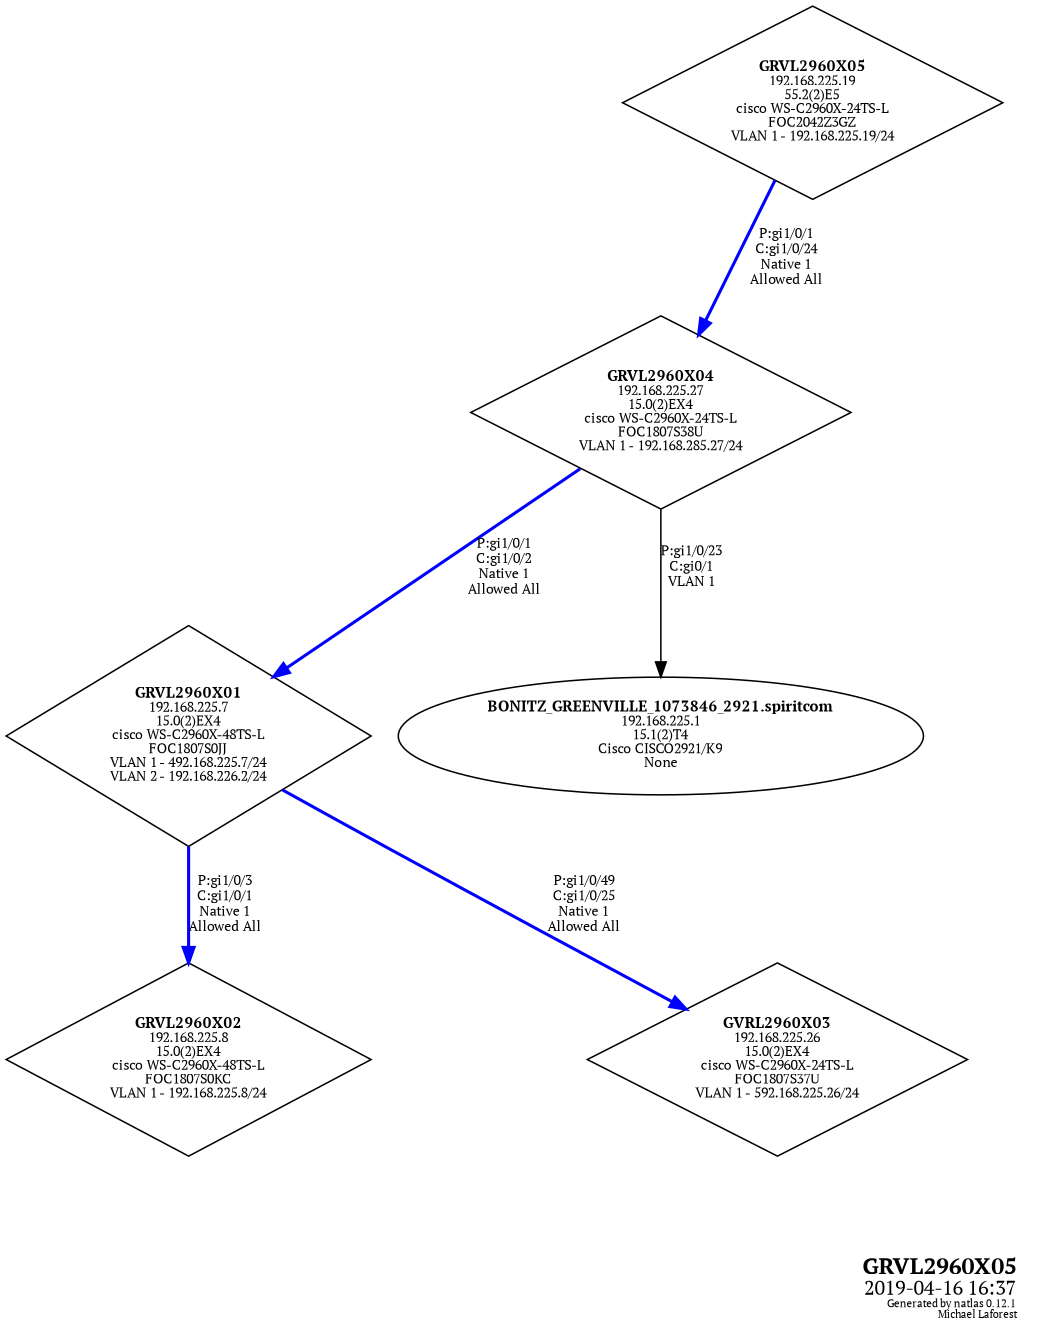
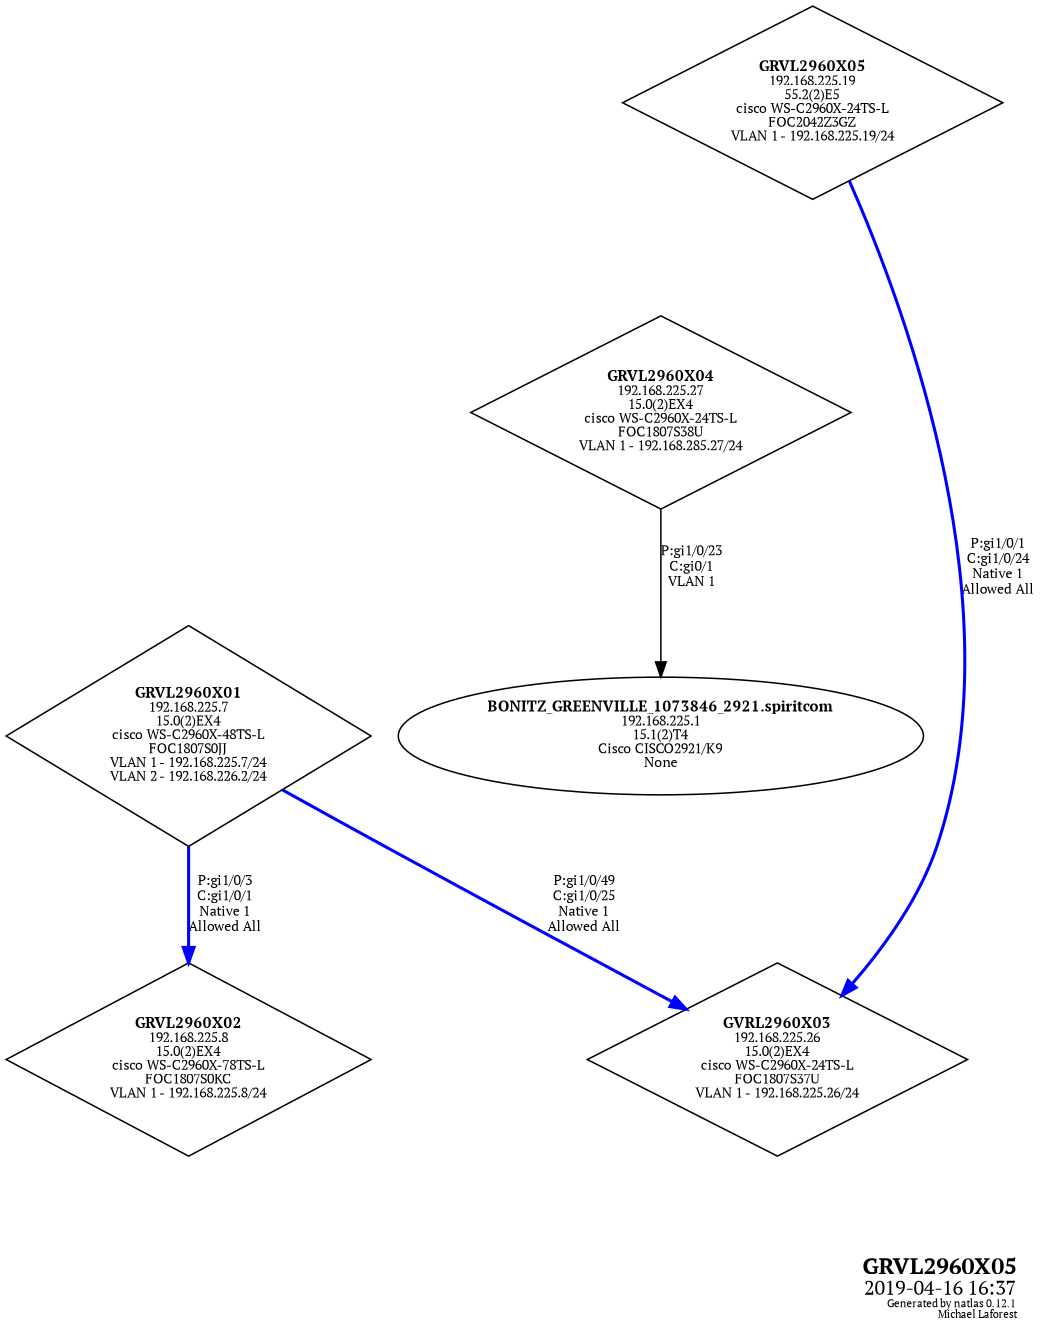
(740, 250) -> (961, 588)
(433, 568) -> none
(189, 763) -> (189, 763)
(189, 1066) -> (189, 1066)
(777, 1093) -> (777, 1093)
